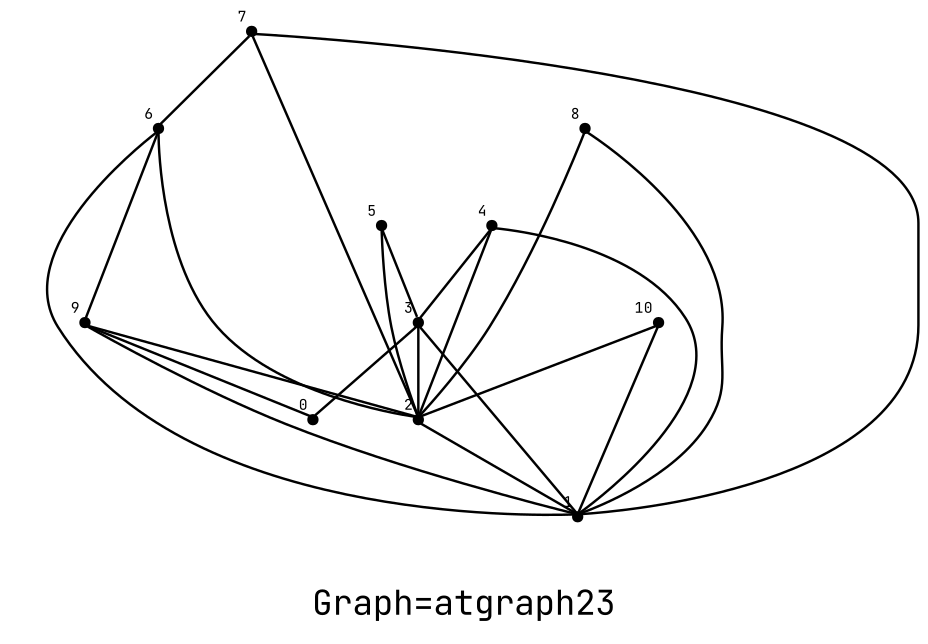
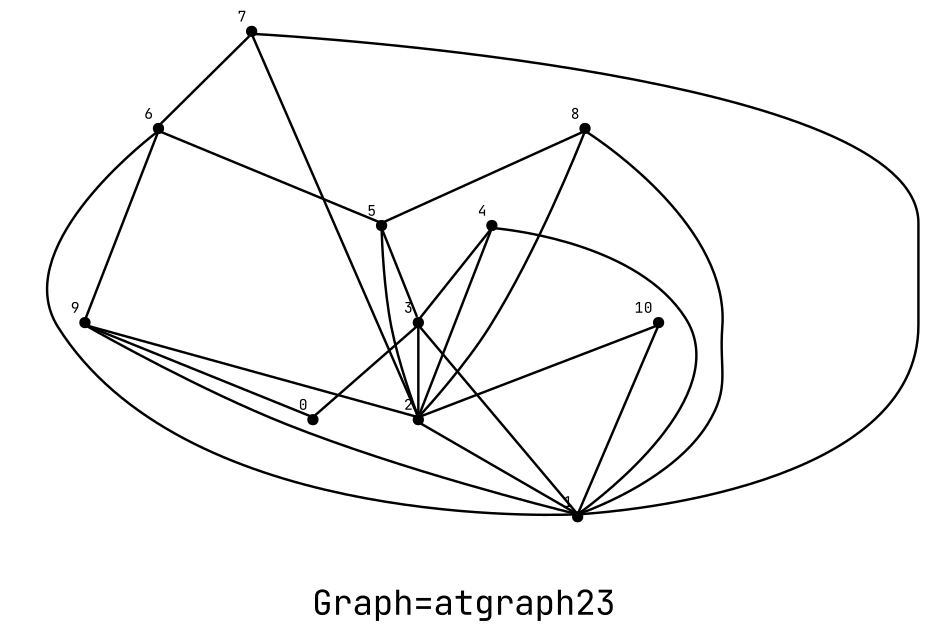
none -> (483, 177)
(223, 332) -> (270, 177)
